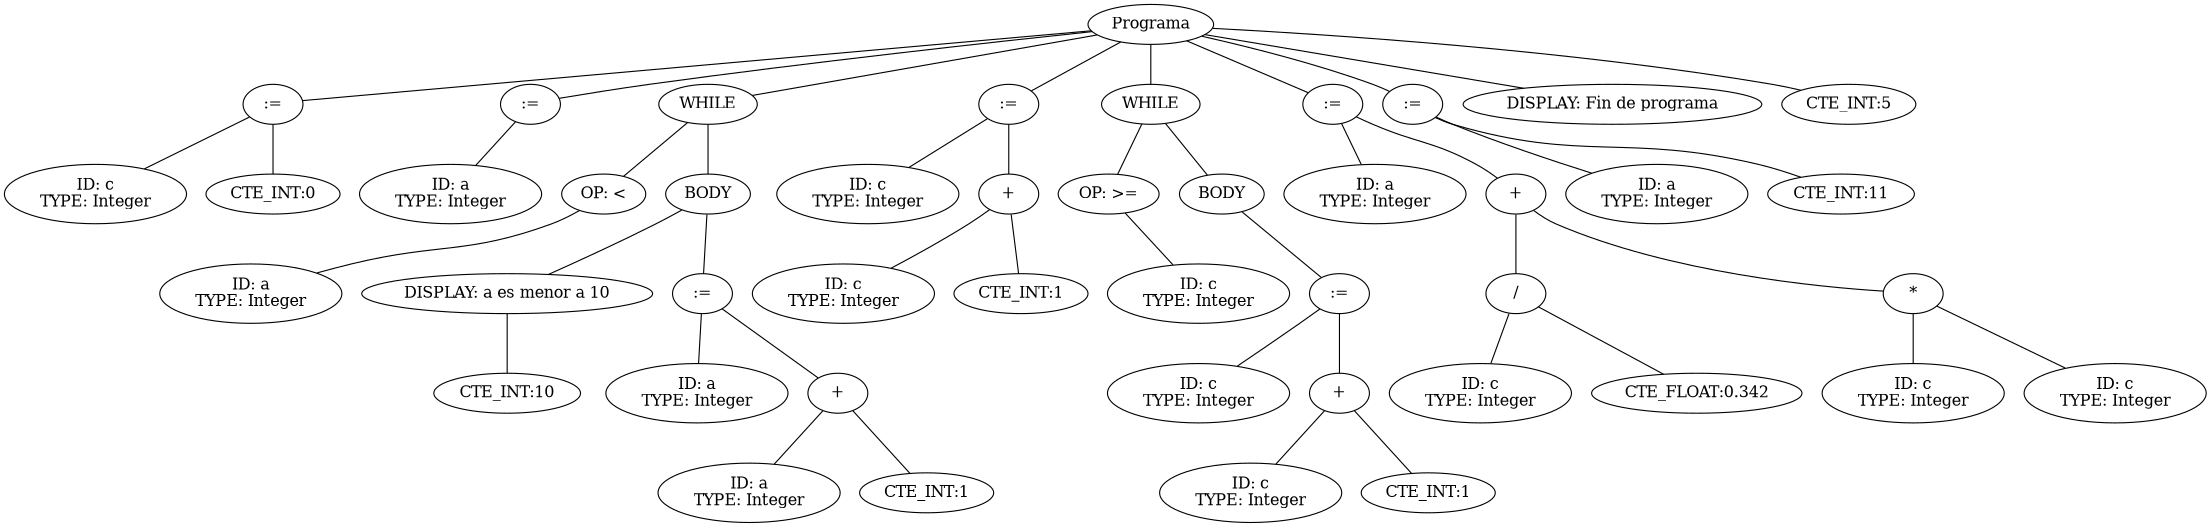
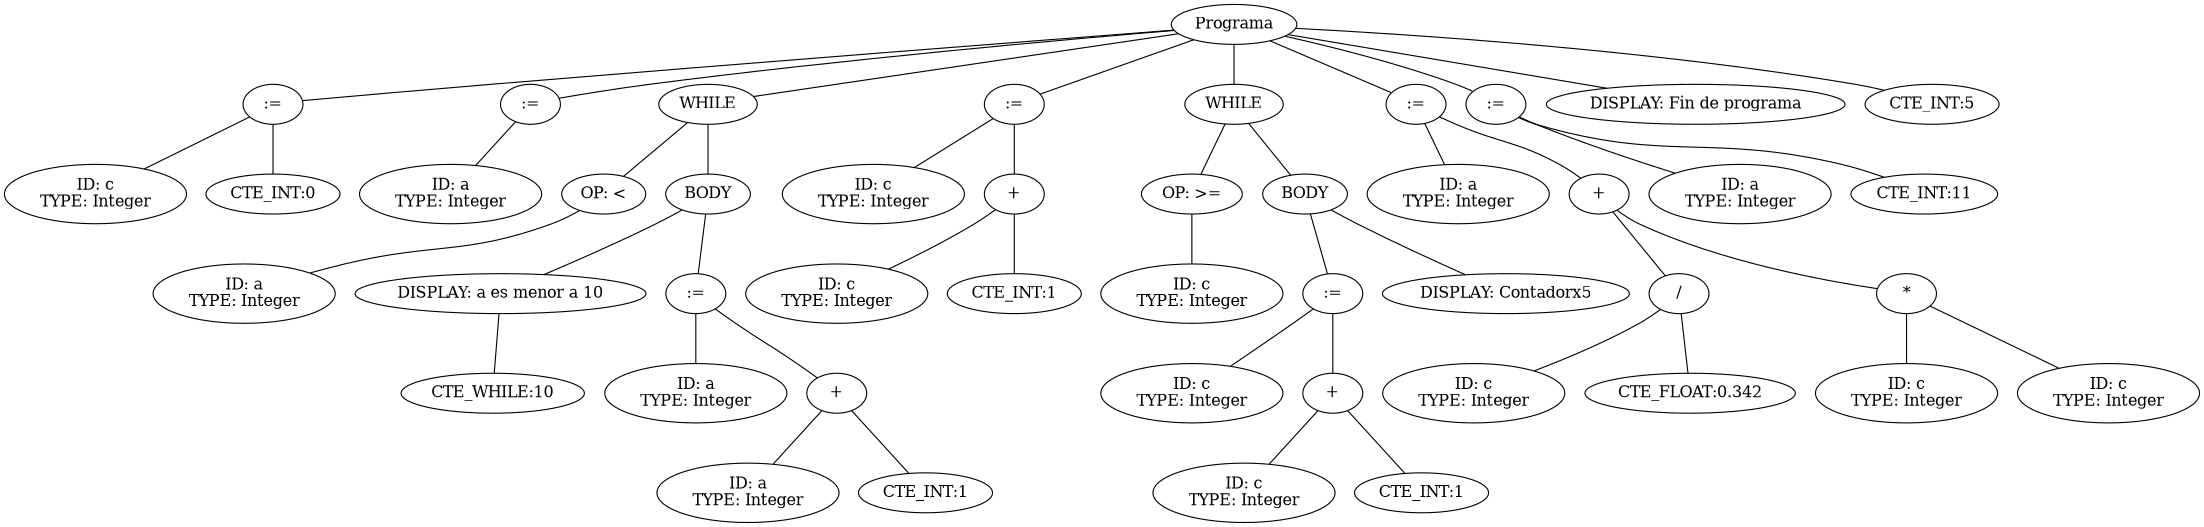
none -> (1506, 294)
(507, 393) -> (493, 393)
